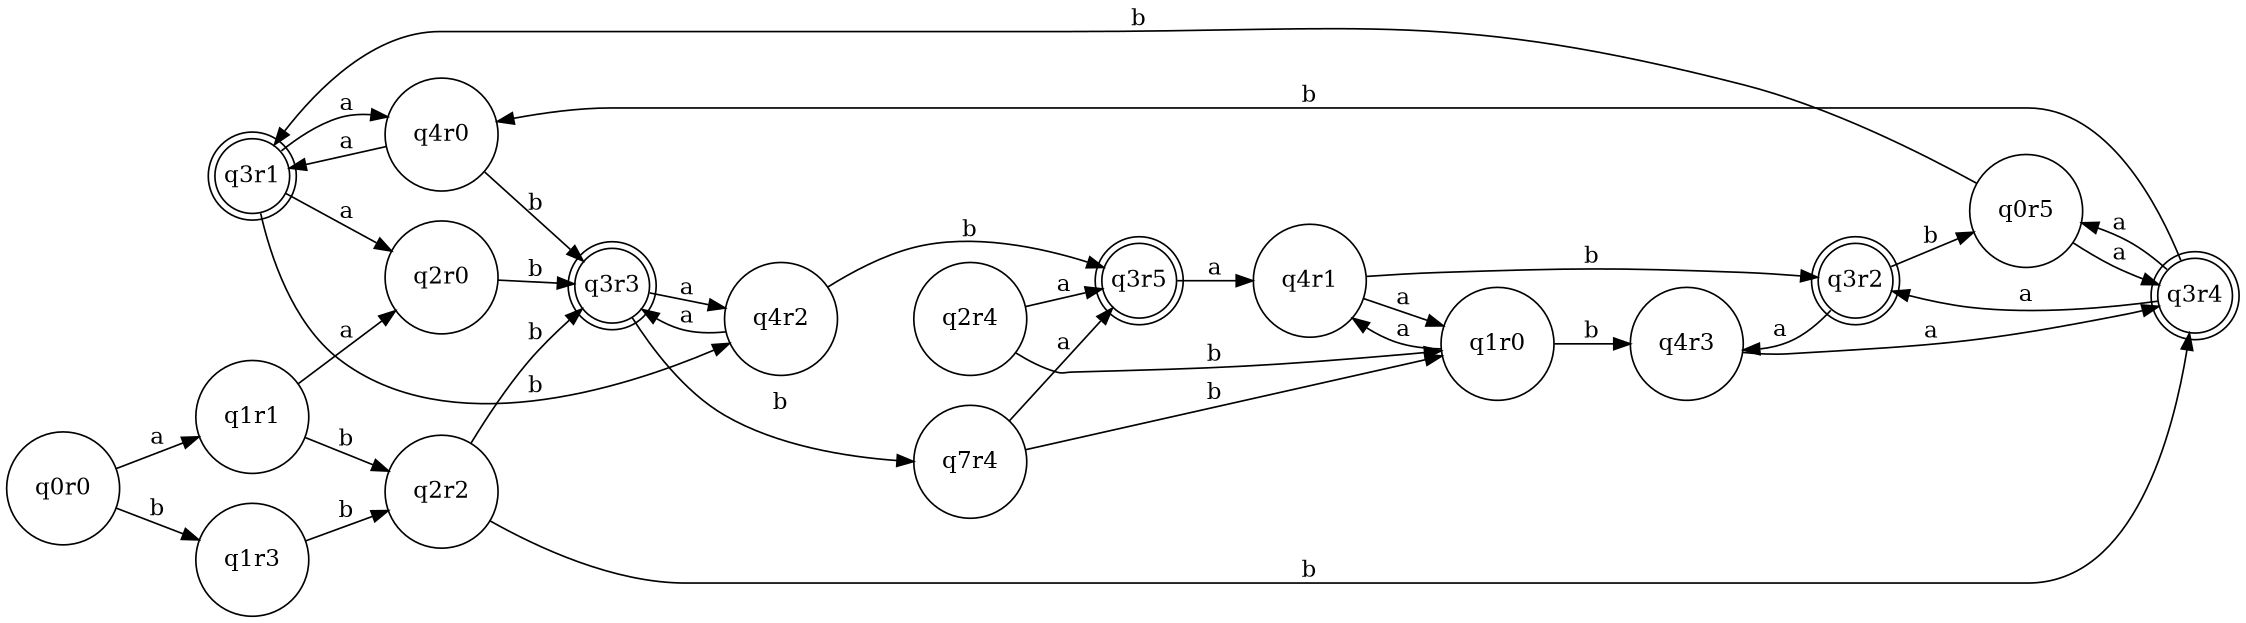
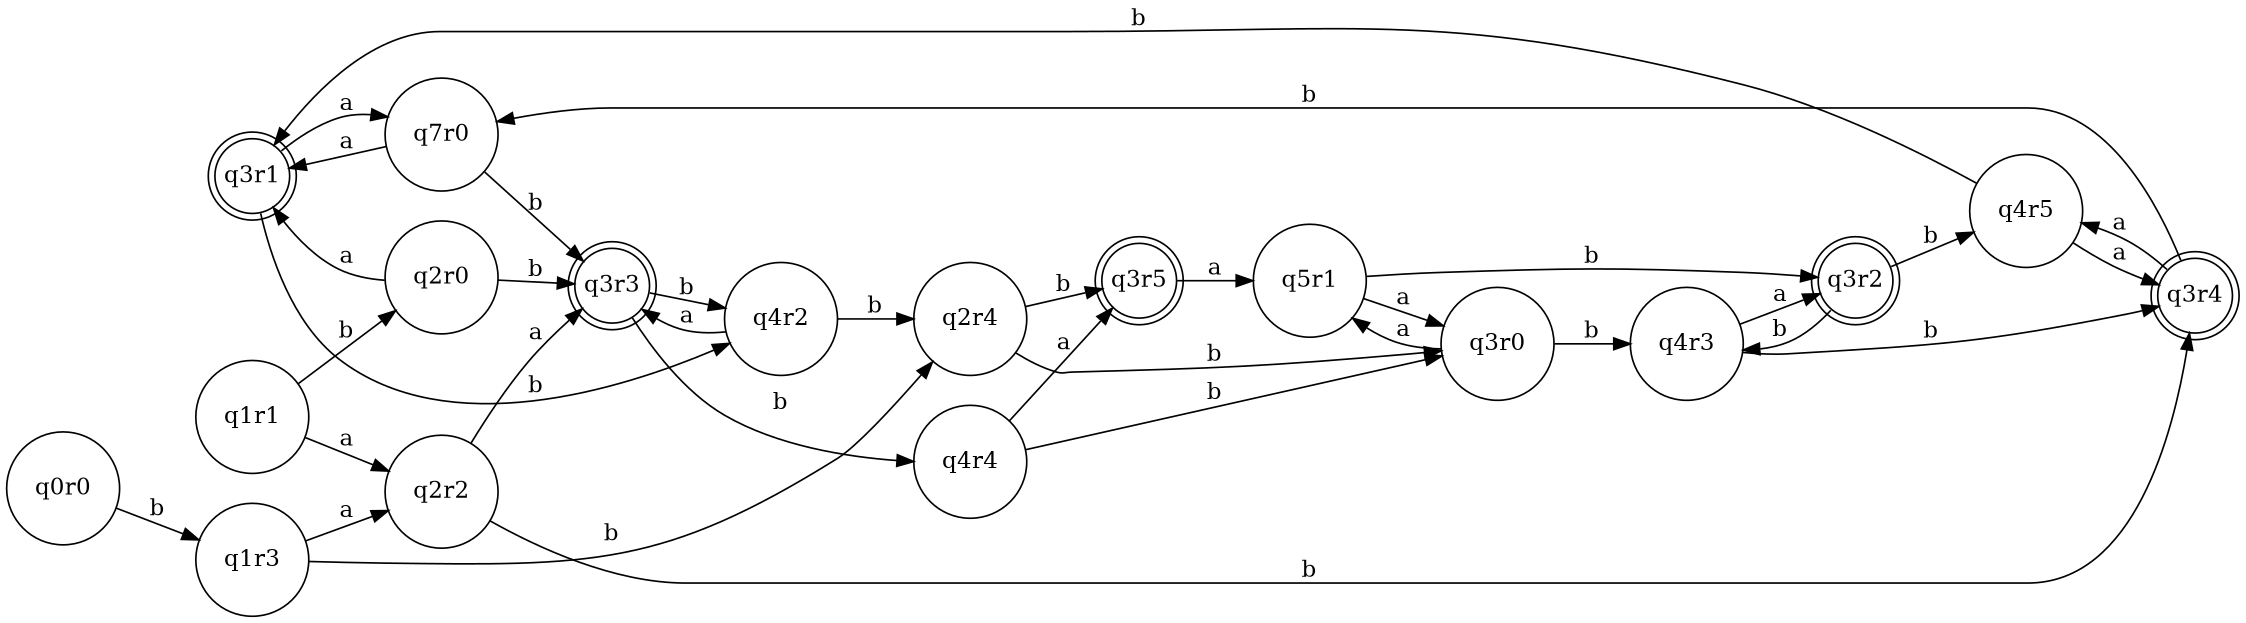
(442, 135) -> (442, 135)
(2026, 211) -> (2026, 211)
(331, 218) -> (327, 263)
(954, 242) -> (867, 319)
(1310, 281) -> (1310, 281)
(1064, 285) -> (1064, 285)
(687, 288) -> (687, 288)
(2033, 310) -> (1772, 312)
(1781, 330) -> (1781, 330)
(347, 331) -> (347, 331)
(1932, 331) -> (1932, 331)
(536, 333) -> (536, 333)
(1498, 344) -> (1498, 344)
(347, 439) -> (347, 439)
(150, 456) -> none
(970, 462) -> (970, 462)
(347, 511) -> (347, 511)
none -> (642, 548)
